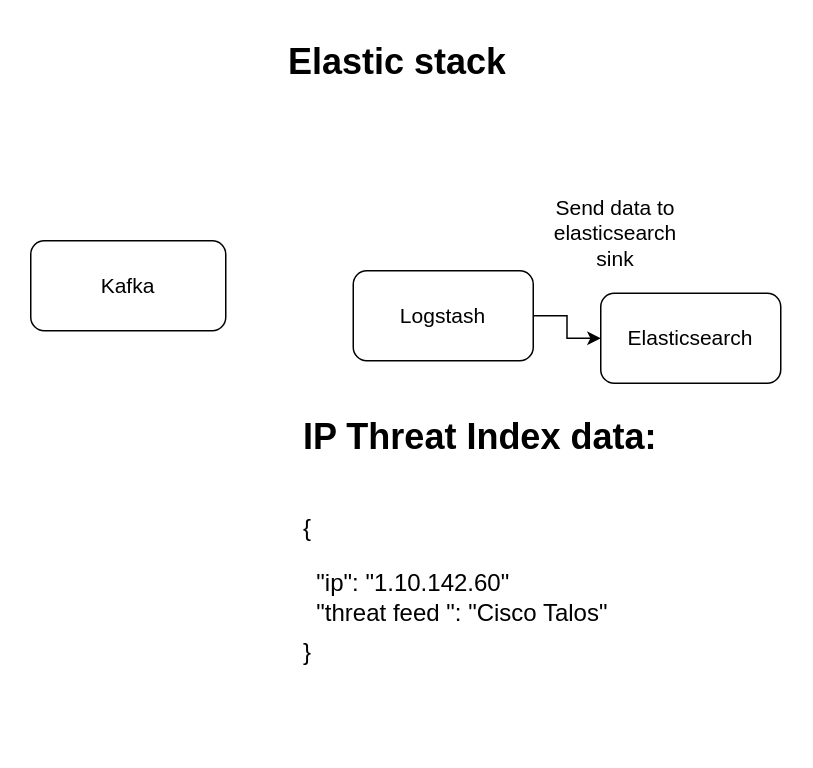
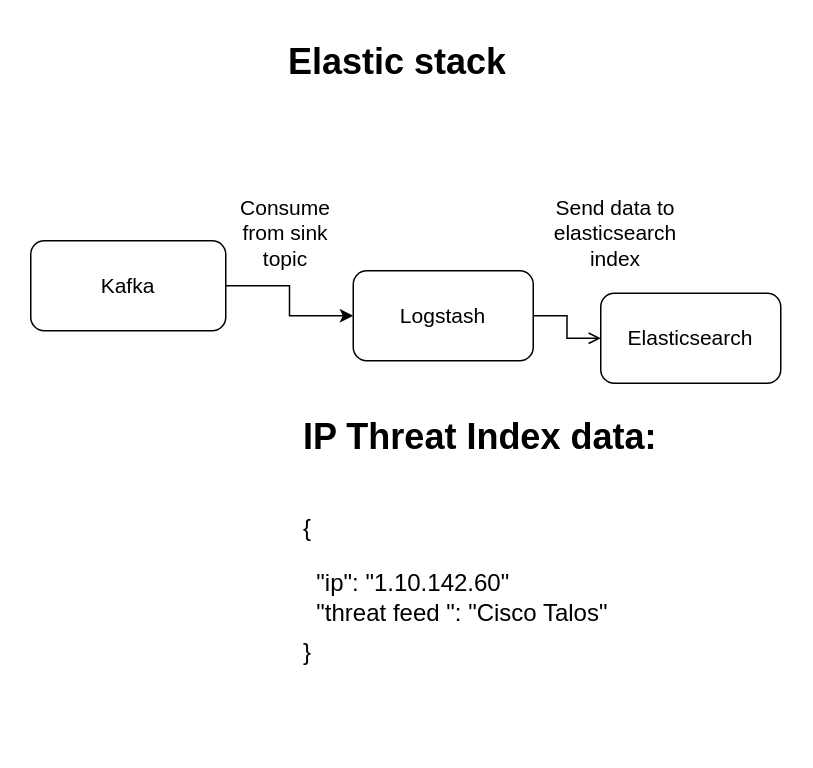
none -> (286, 233)
(616, 233) -> (616, 233)
none -> (290, 296)
(589, 338) -> (591, 338)
